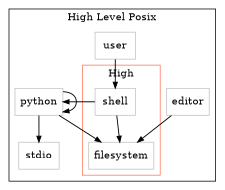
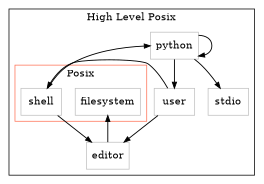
(121, 74) -> (81, 74)
(118, 126) -> (72, 127)
(77, 127) -> (174, 71)
none -> (143, 127)
